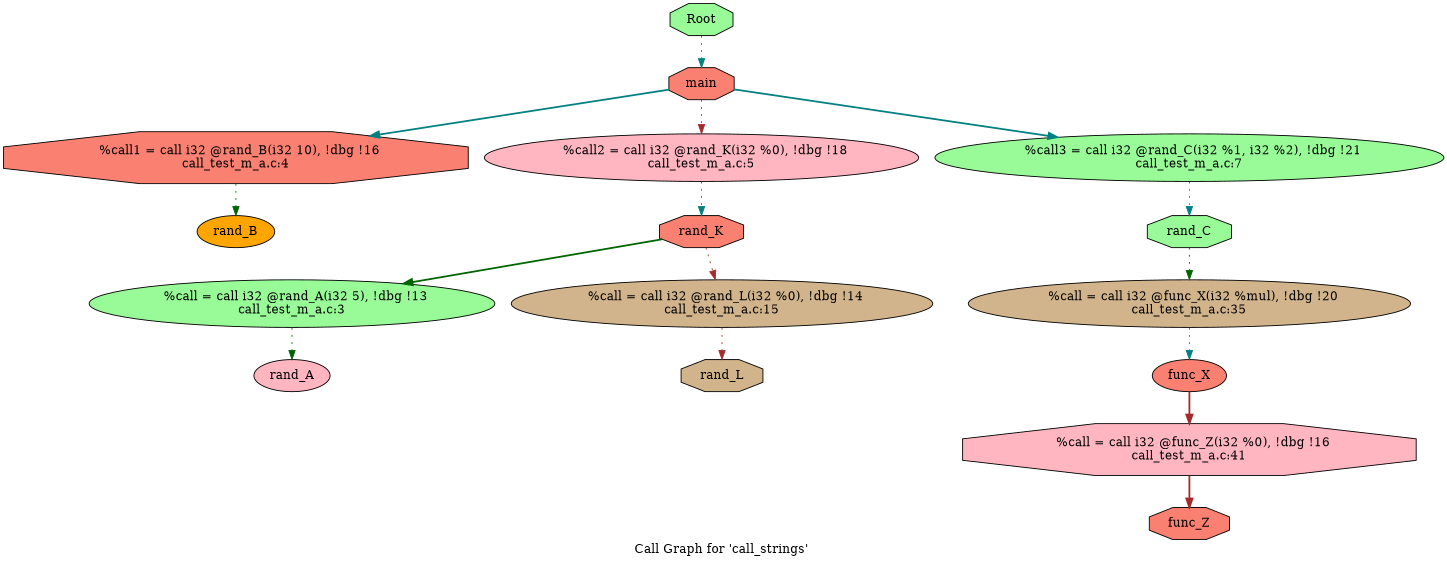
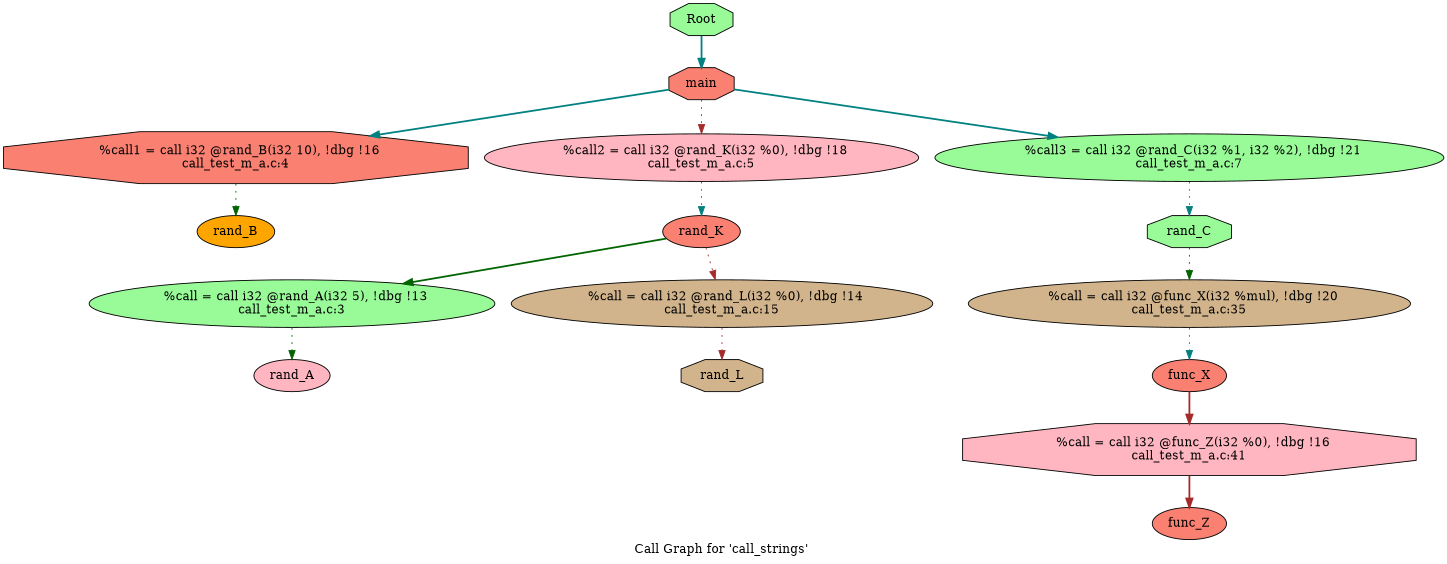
(702, 47) -> (702, 47)
(702, 232) -> (702, 232)
(1189, 524) -> (1189, 524)
